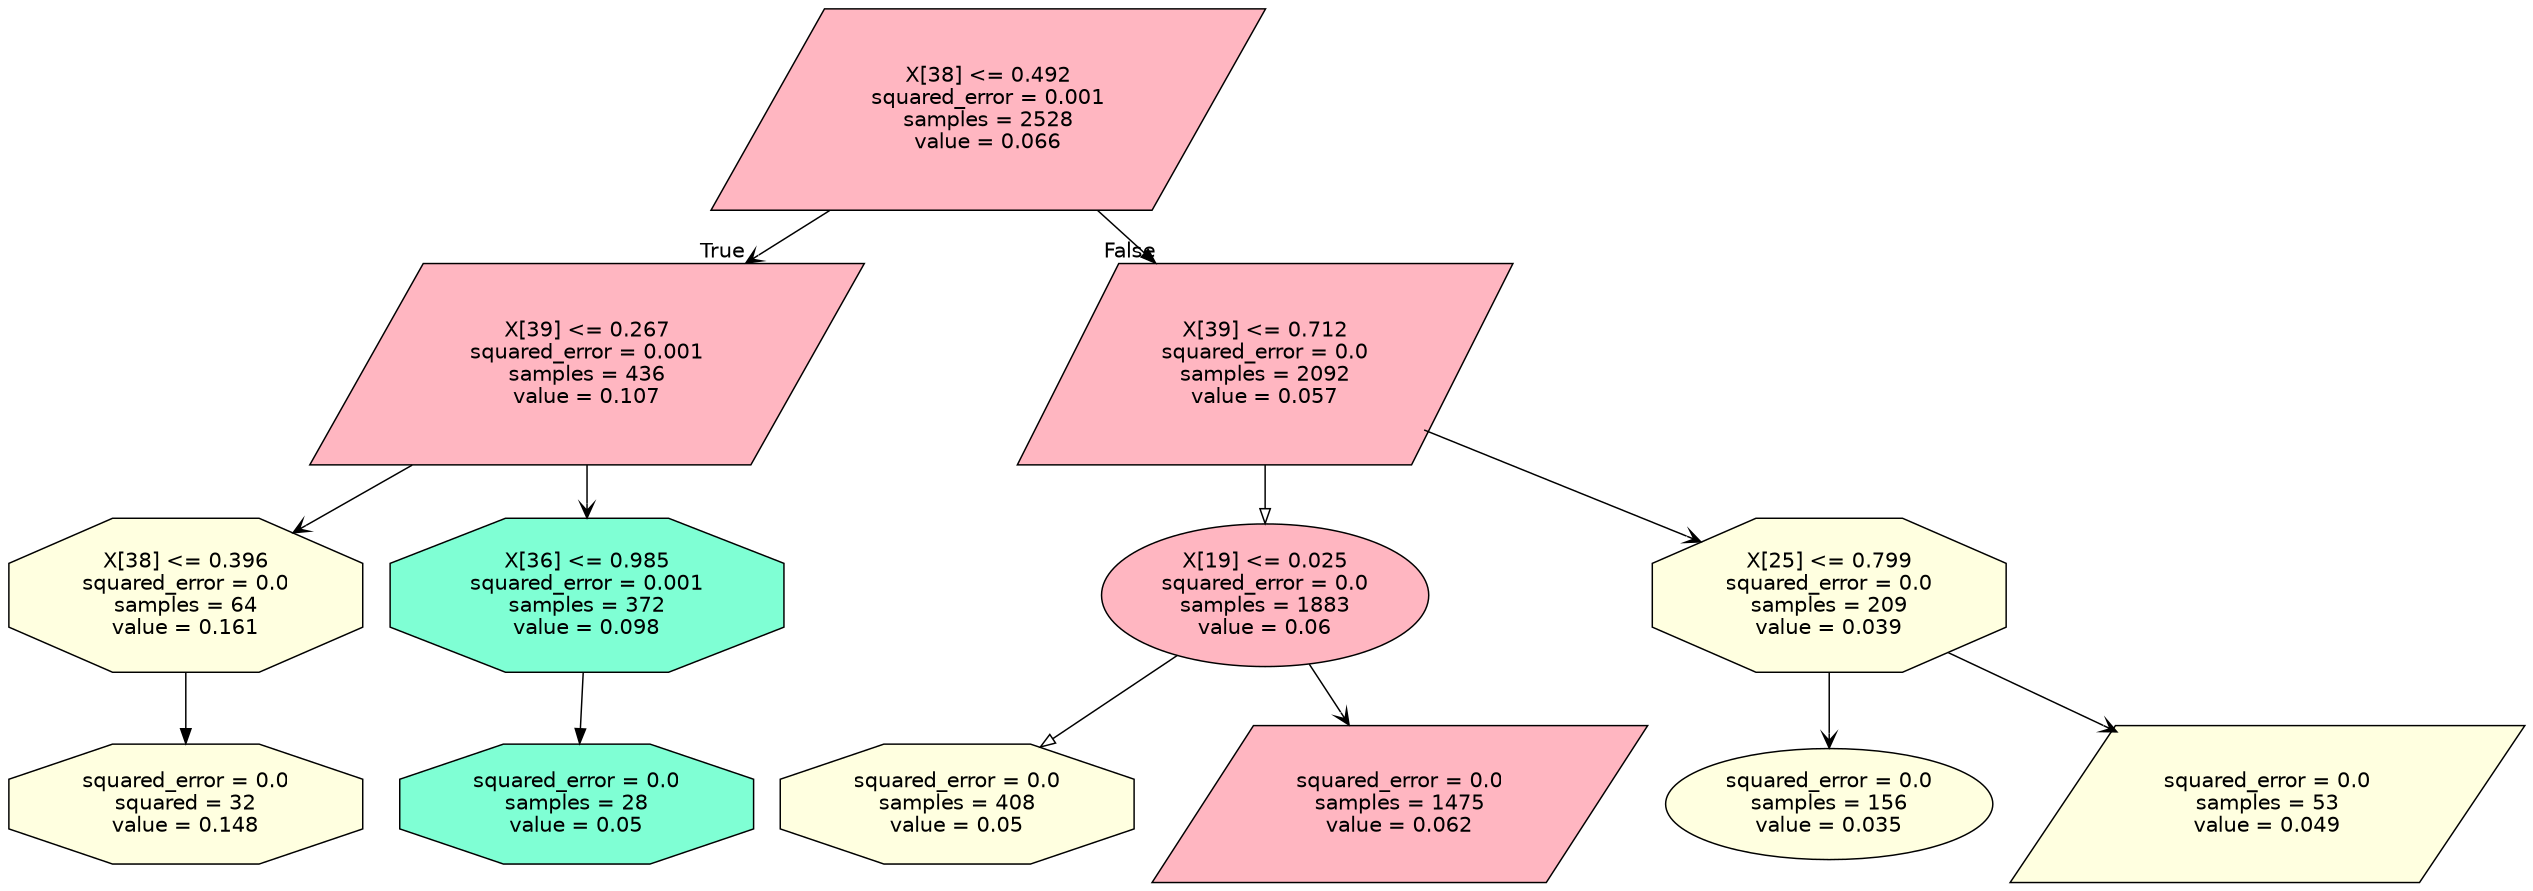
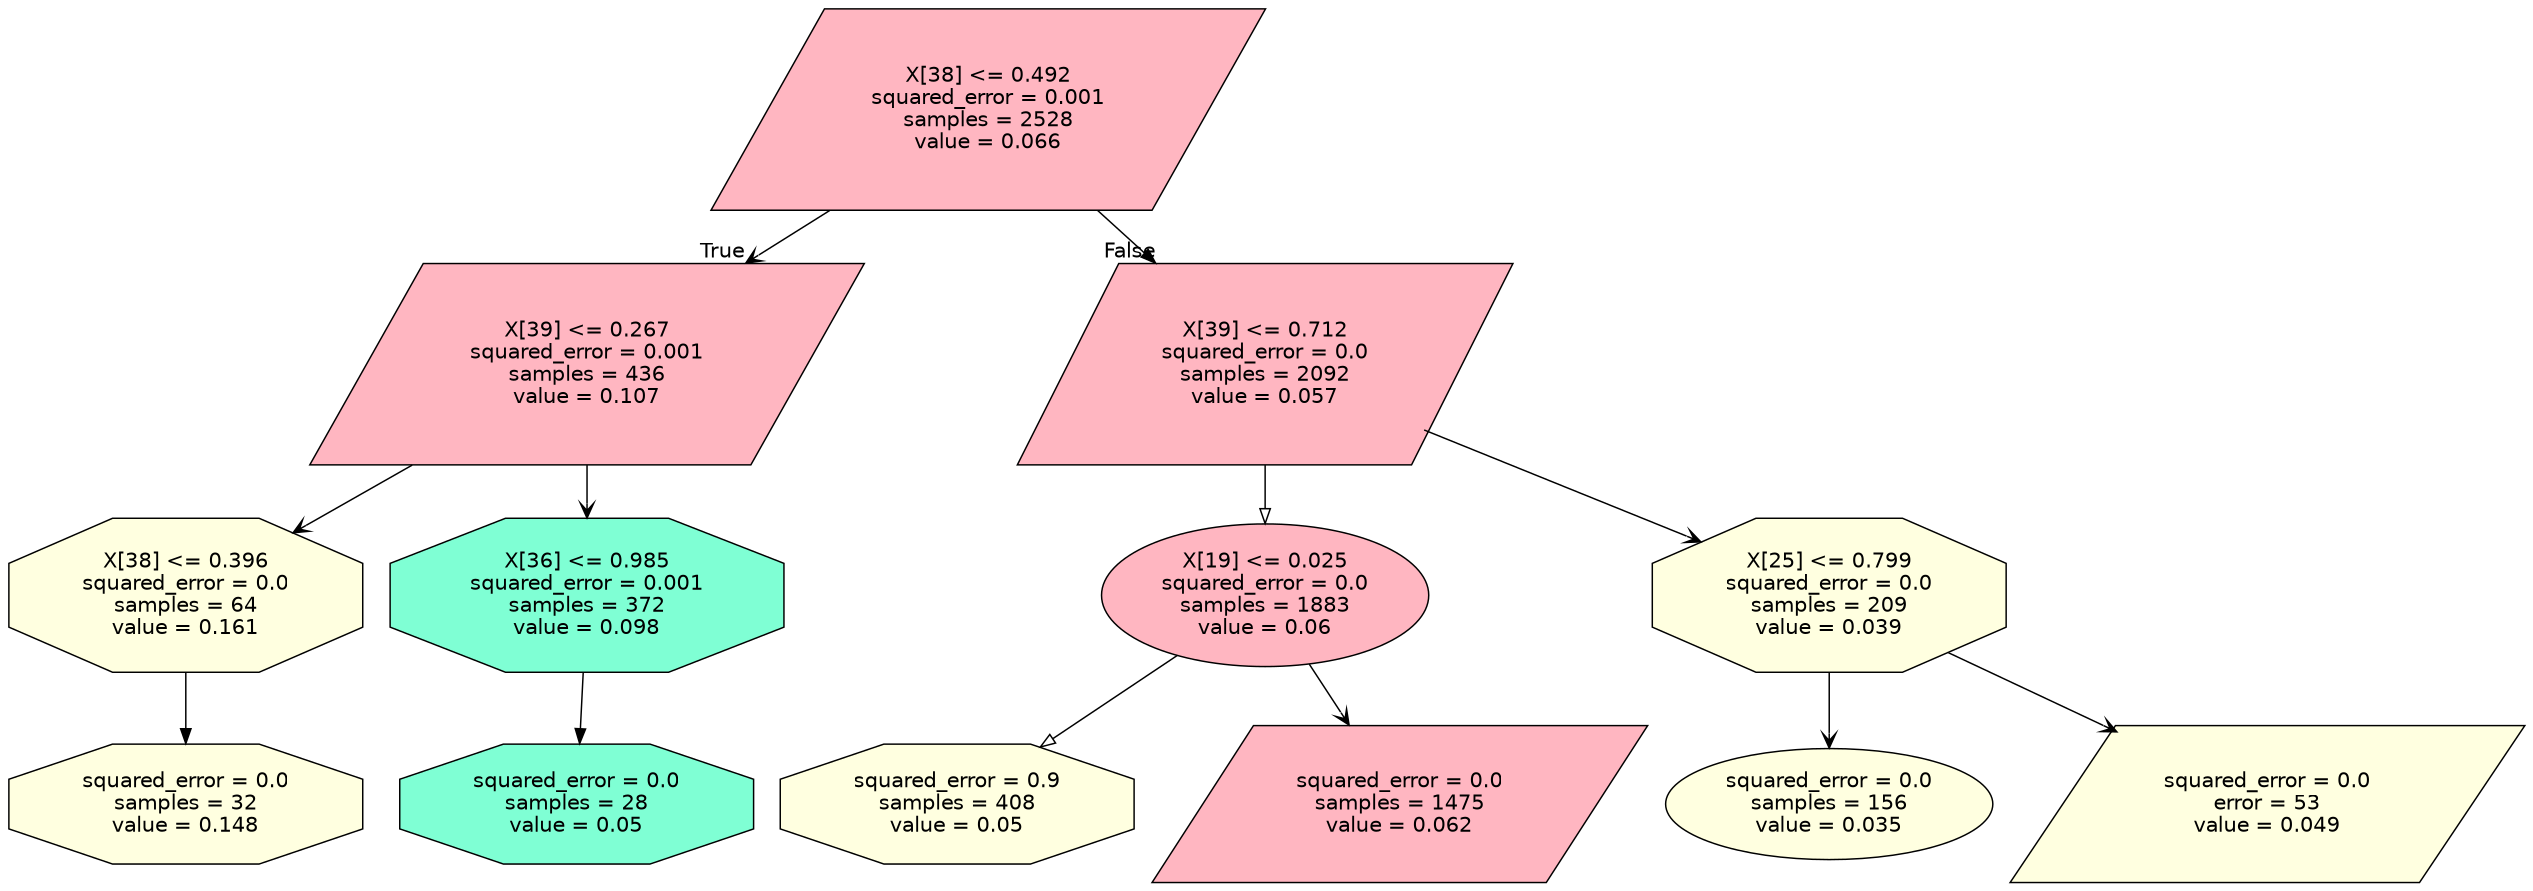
(186, 804) -> (186, 804)
(957, 804) -> (957, 804)
(2267, 804) -> (2267, 804)
